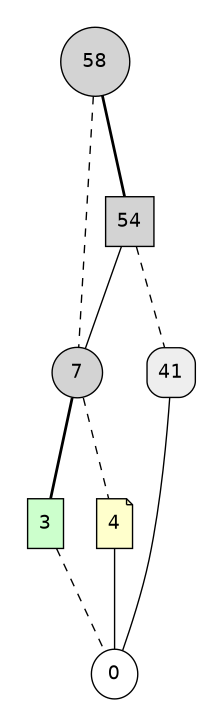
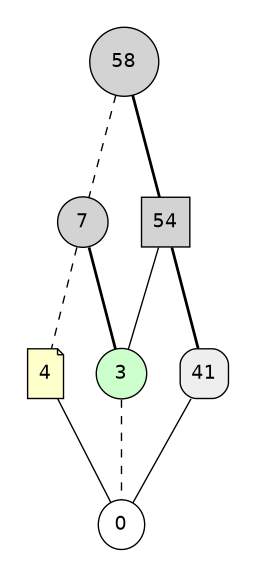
(150, 297) -> (185, 298)
(103, 298) -> (143, 298)
(46, 524) -> (121, 374)
